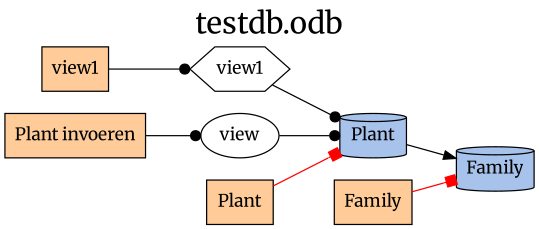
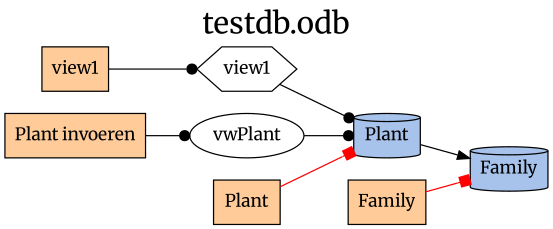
(240, 136) -> (247, 136)
